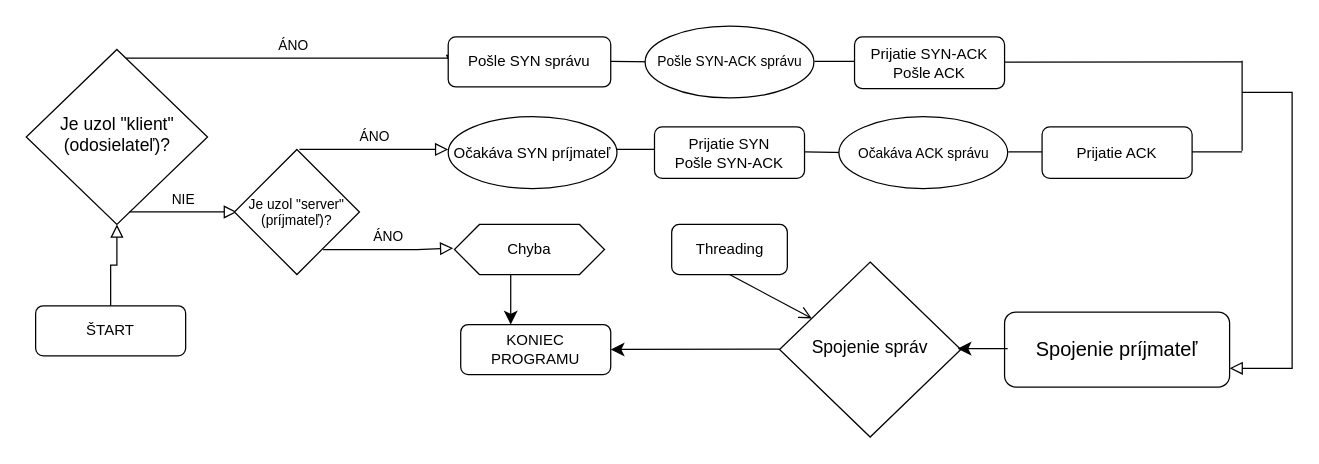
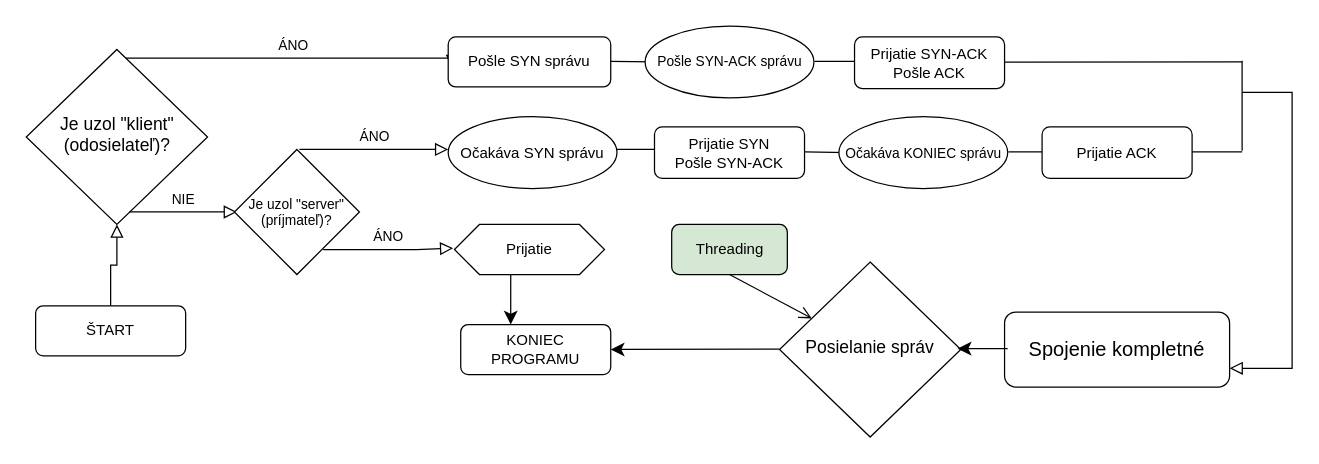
(533, 153) -> (533, 153)
(924, 153) -> (924, 153)
(529, 249) -> (529, 249)
(729, 249) -> (729, 249)
(870, 347) -> (870, 347)
(1117, 349) -> (1117, 349)
